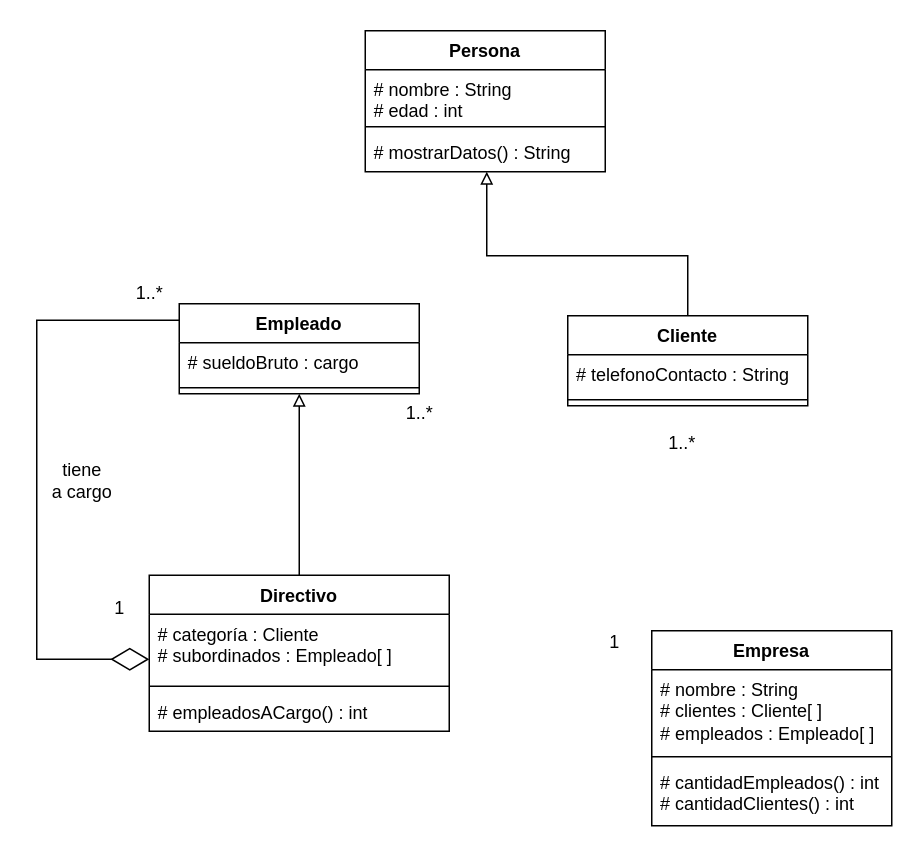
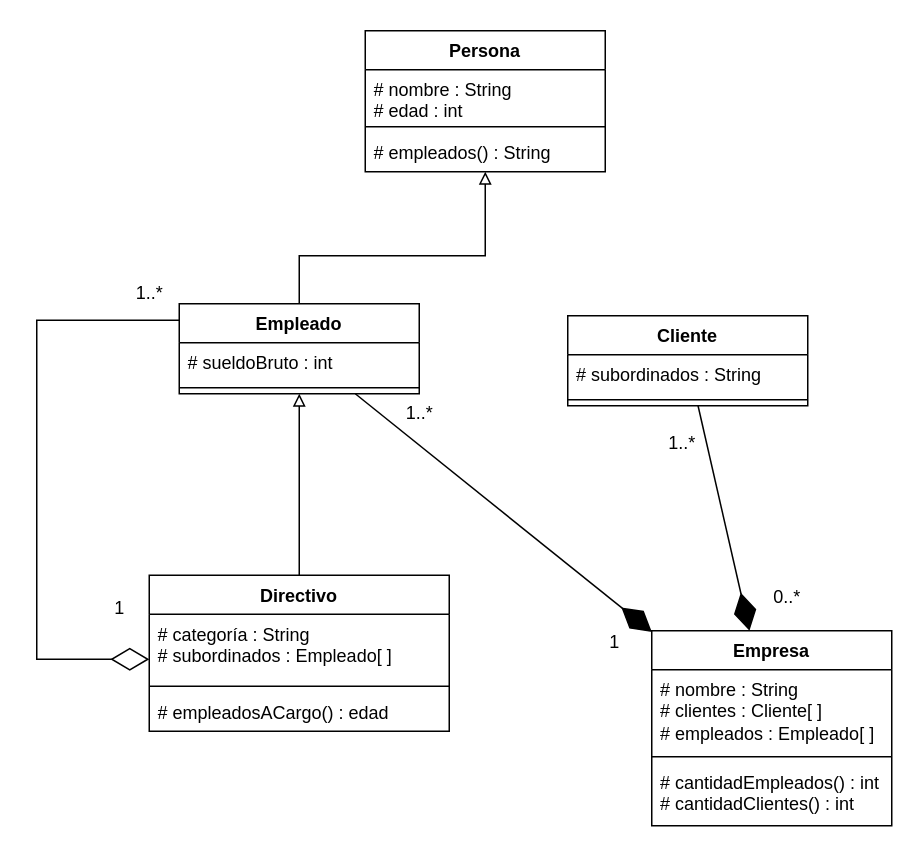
(487, 165) -> (471, 154)
none -> (368, 256)
(582, 256) -> none
(282, 364) -> (270, 364)
(689, 387) -> (679, 376)
(82, 481) -> none
none -> (720, 500)
none -> (490, 502)
none -> (787, 598)
(283, 646) -> (283, 646)
(270, 714) -> (278, 714)
